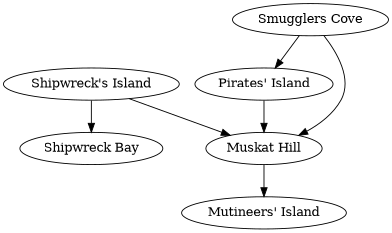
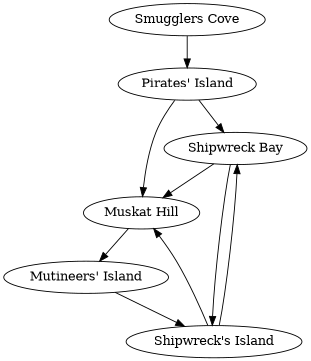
(344, 89) -> (192, 178)
none -> (209, 113)
none -> (219, 240)
none -> (146, 307)
